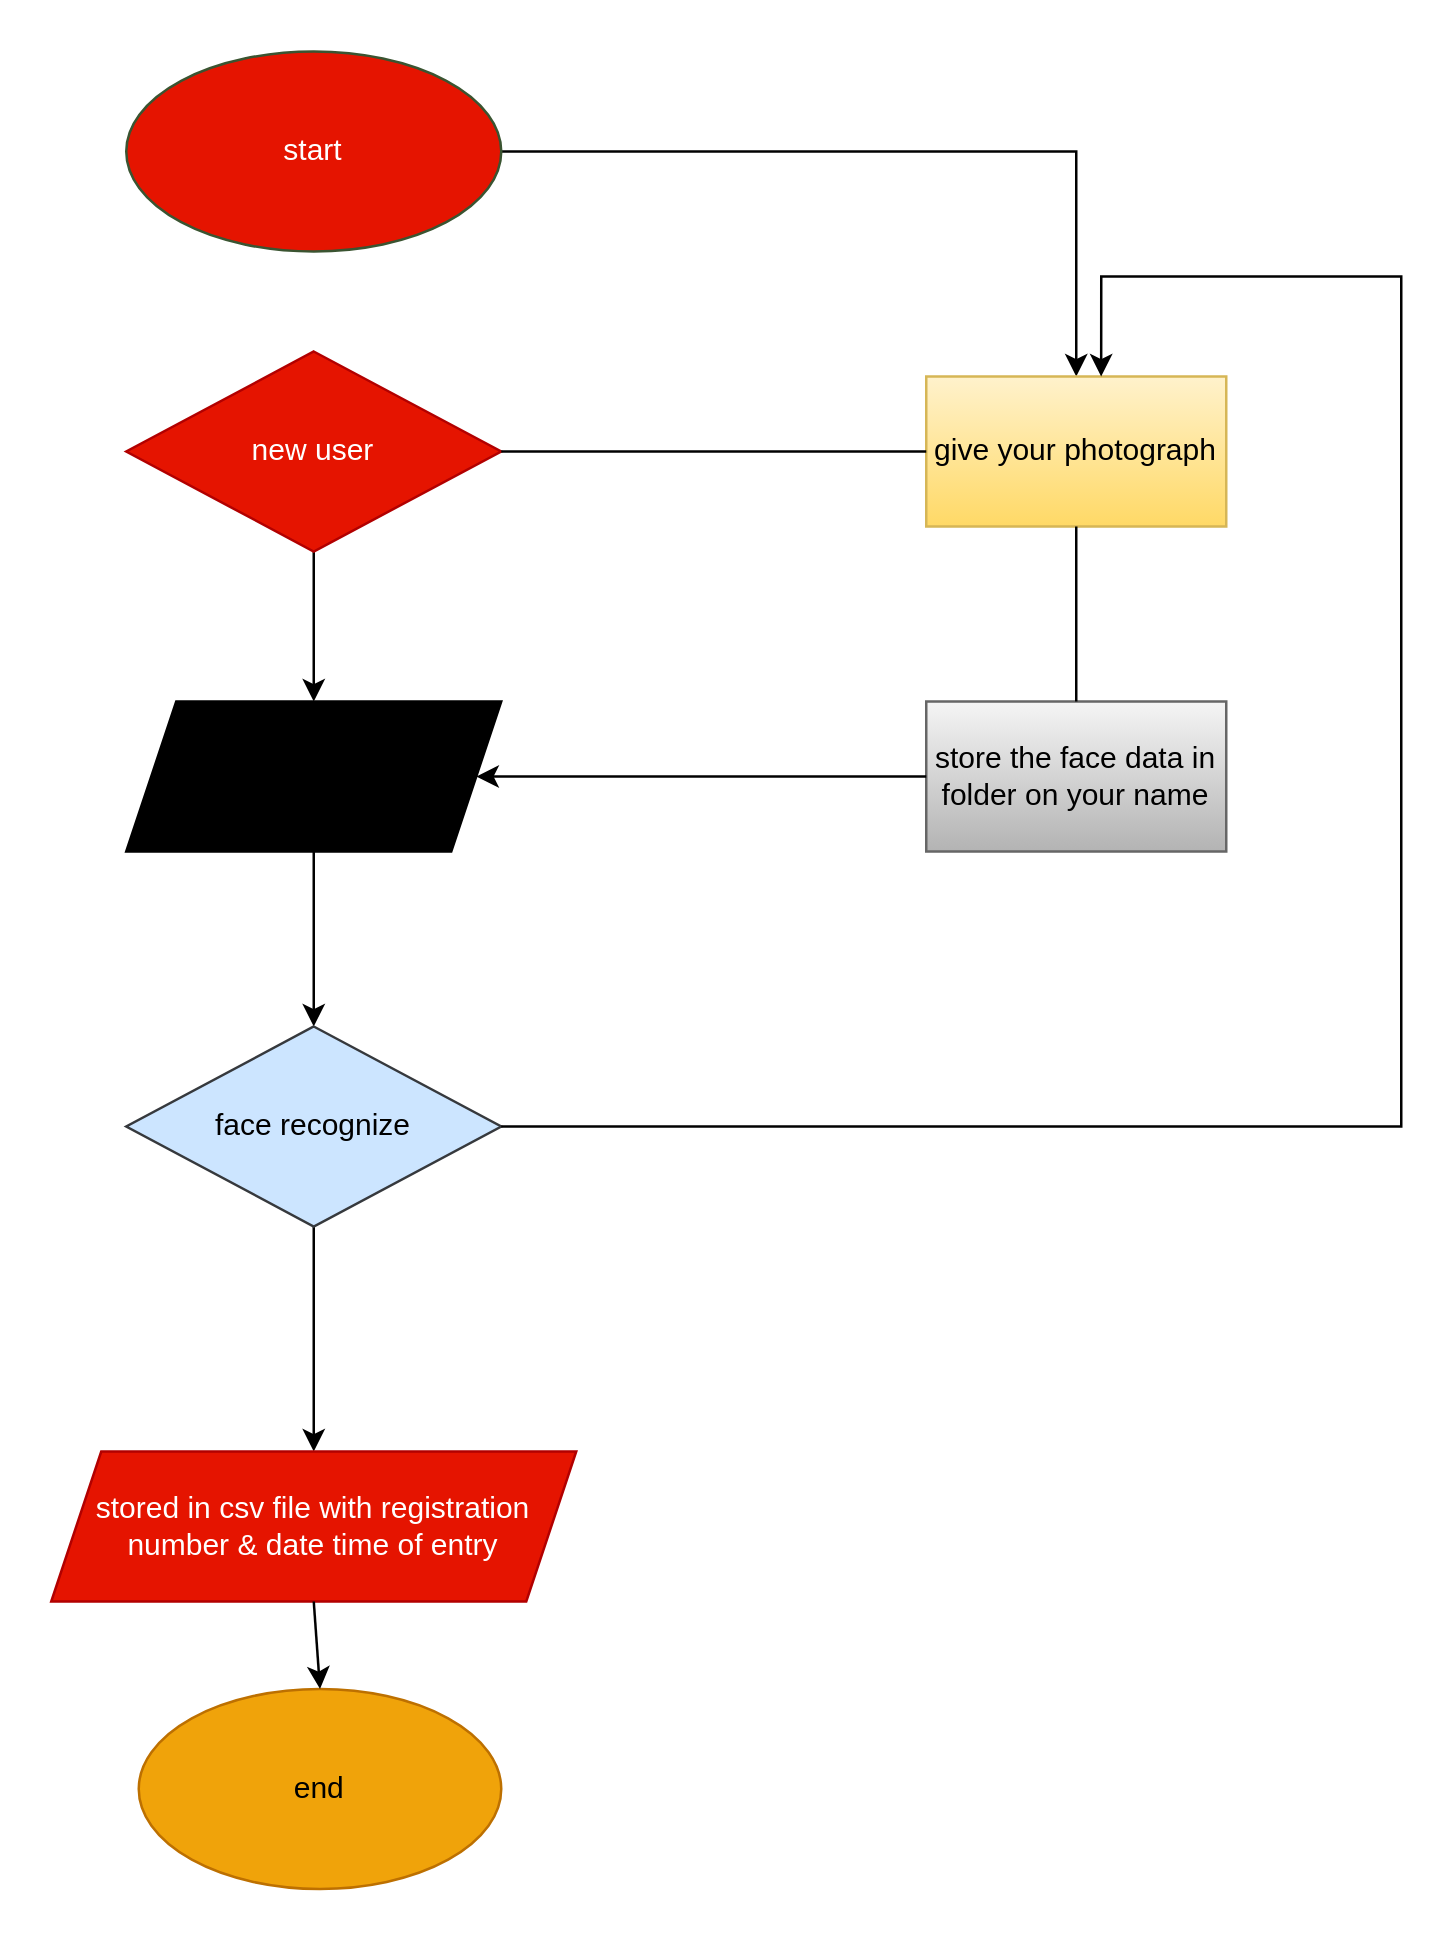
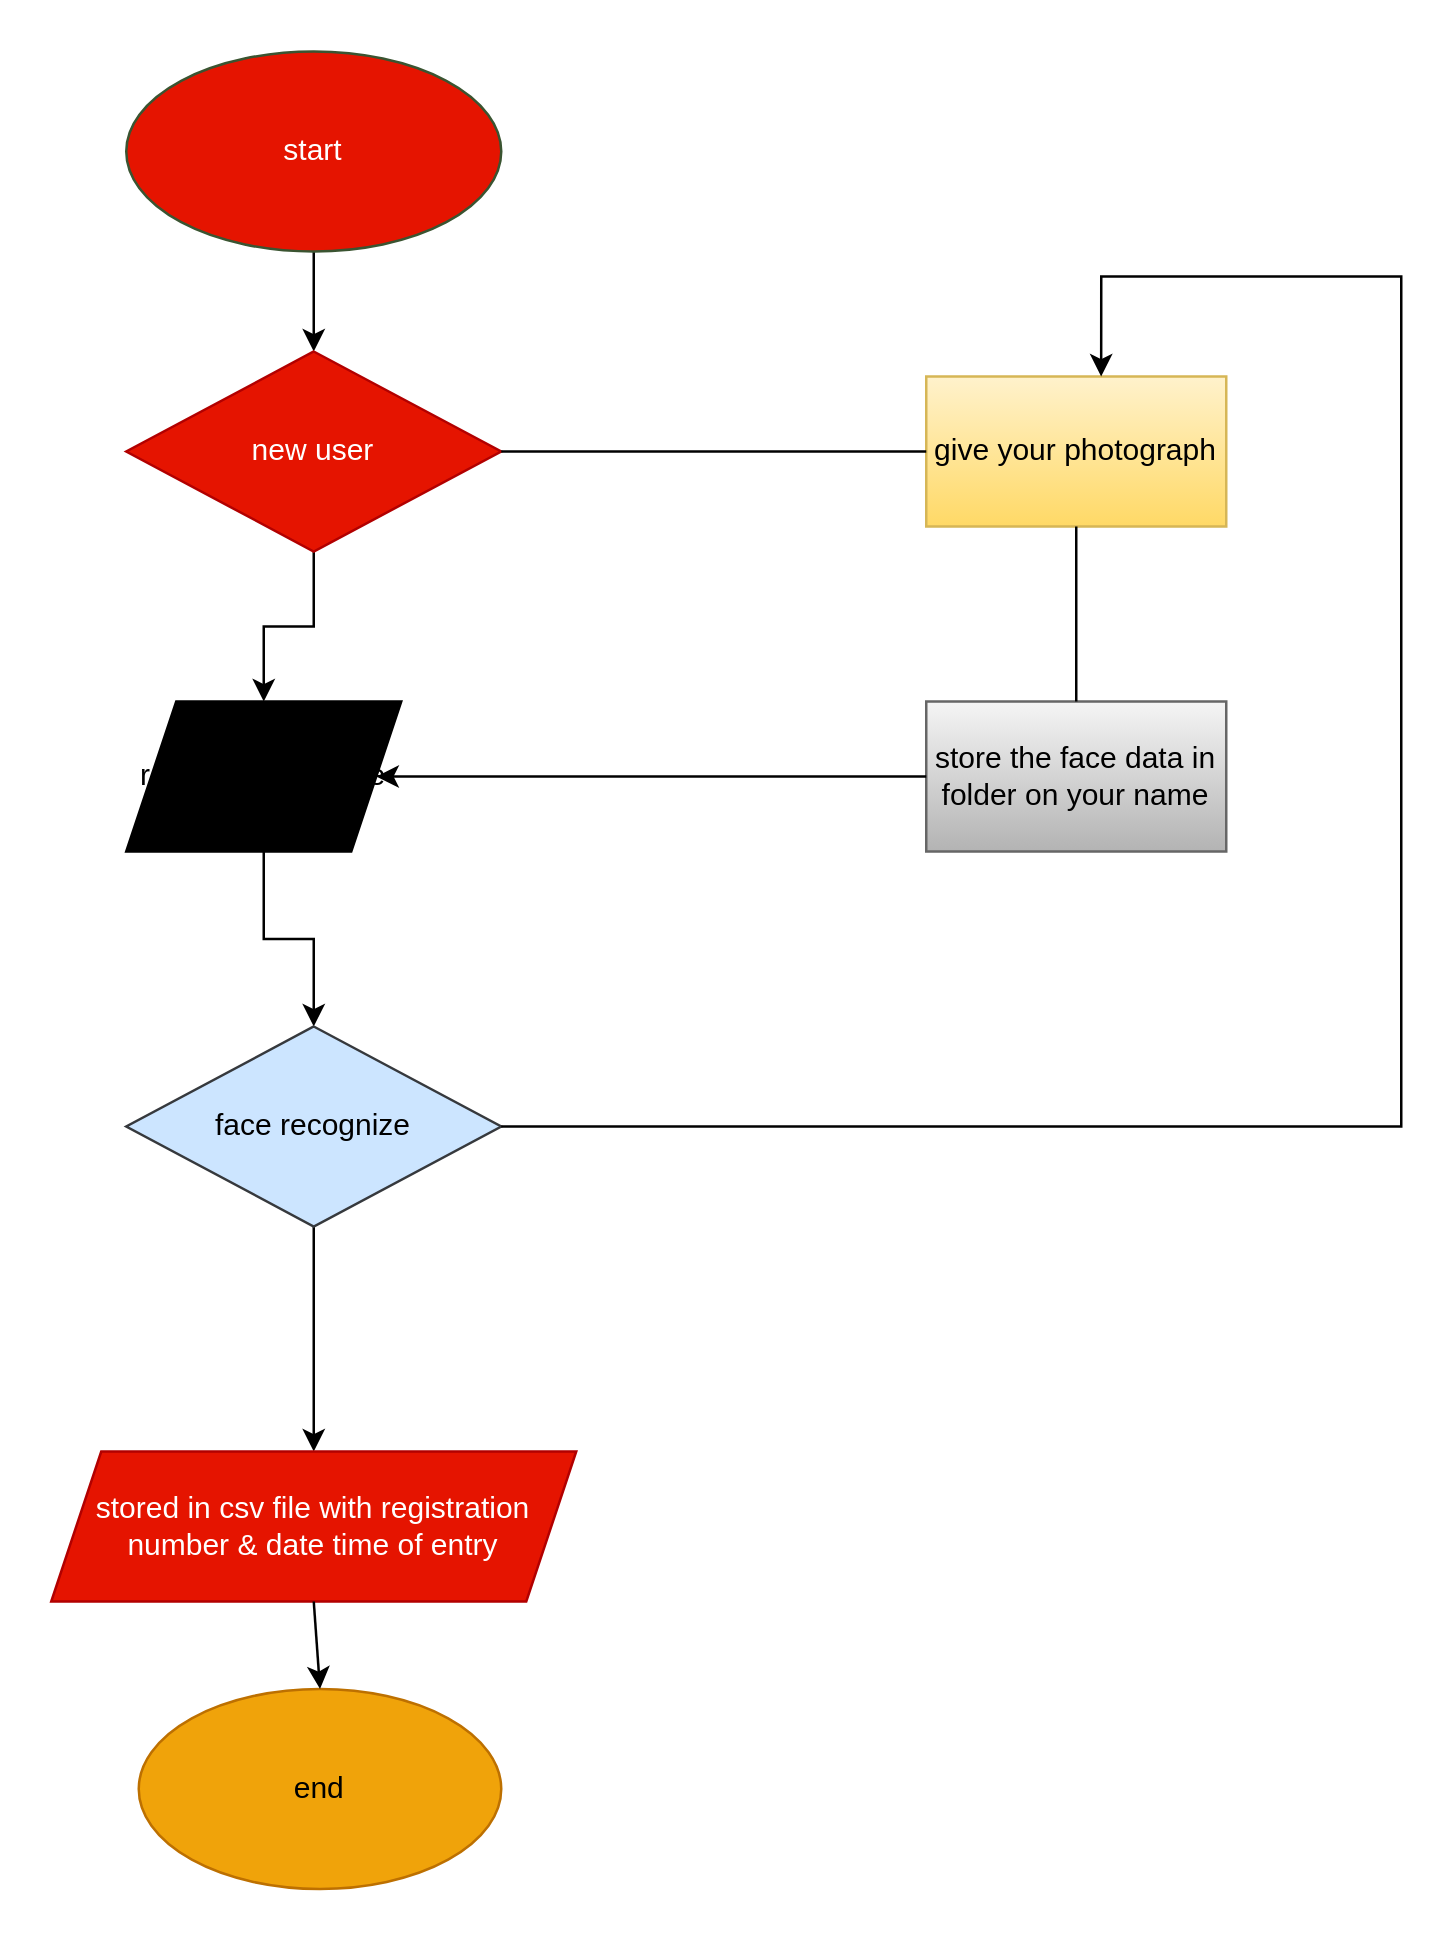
(893, 151) -> (314, 293)
(314, 776) -> (264, 776)
